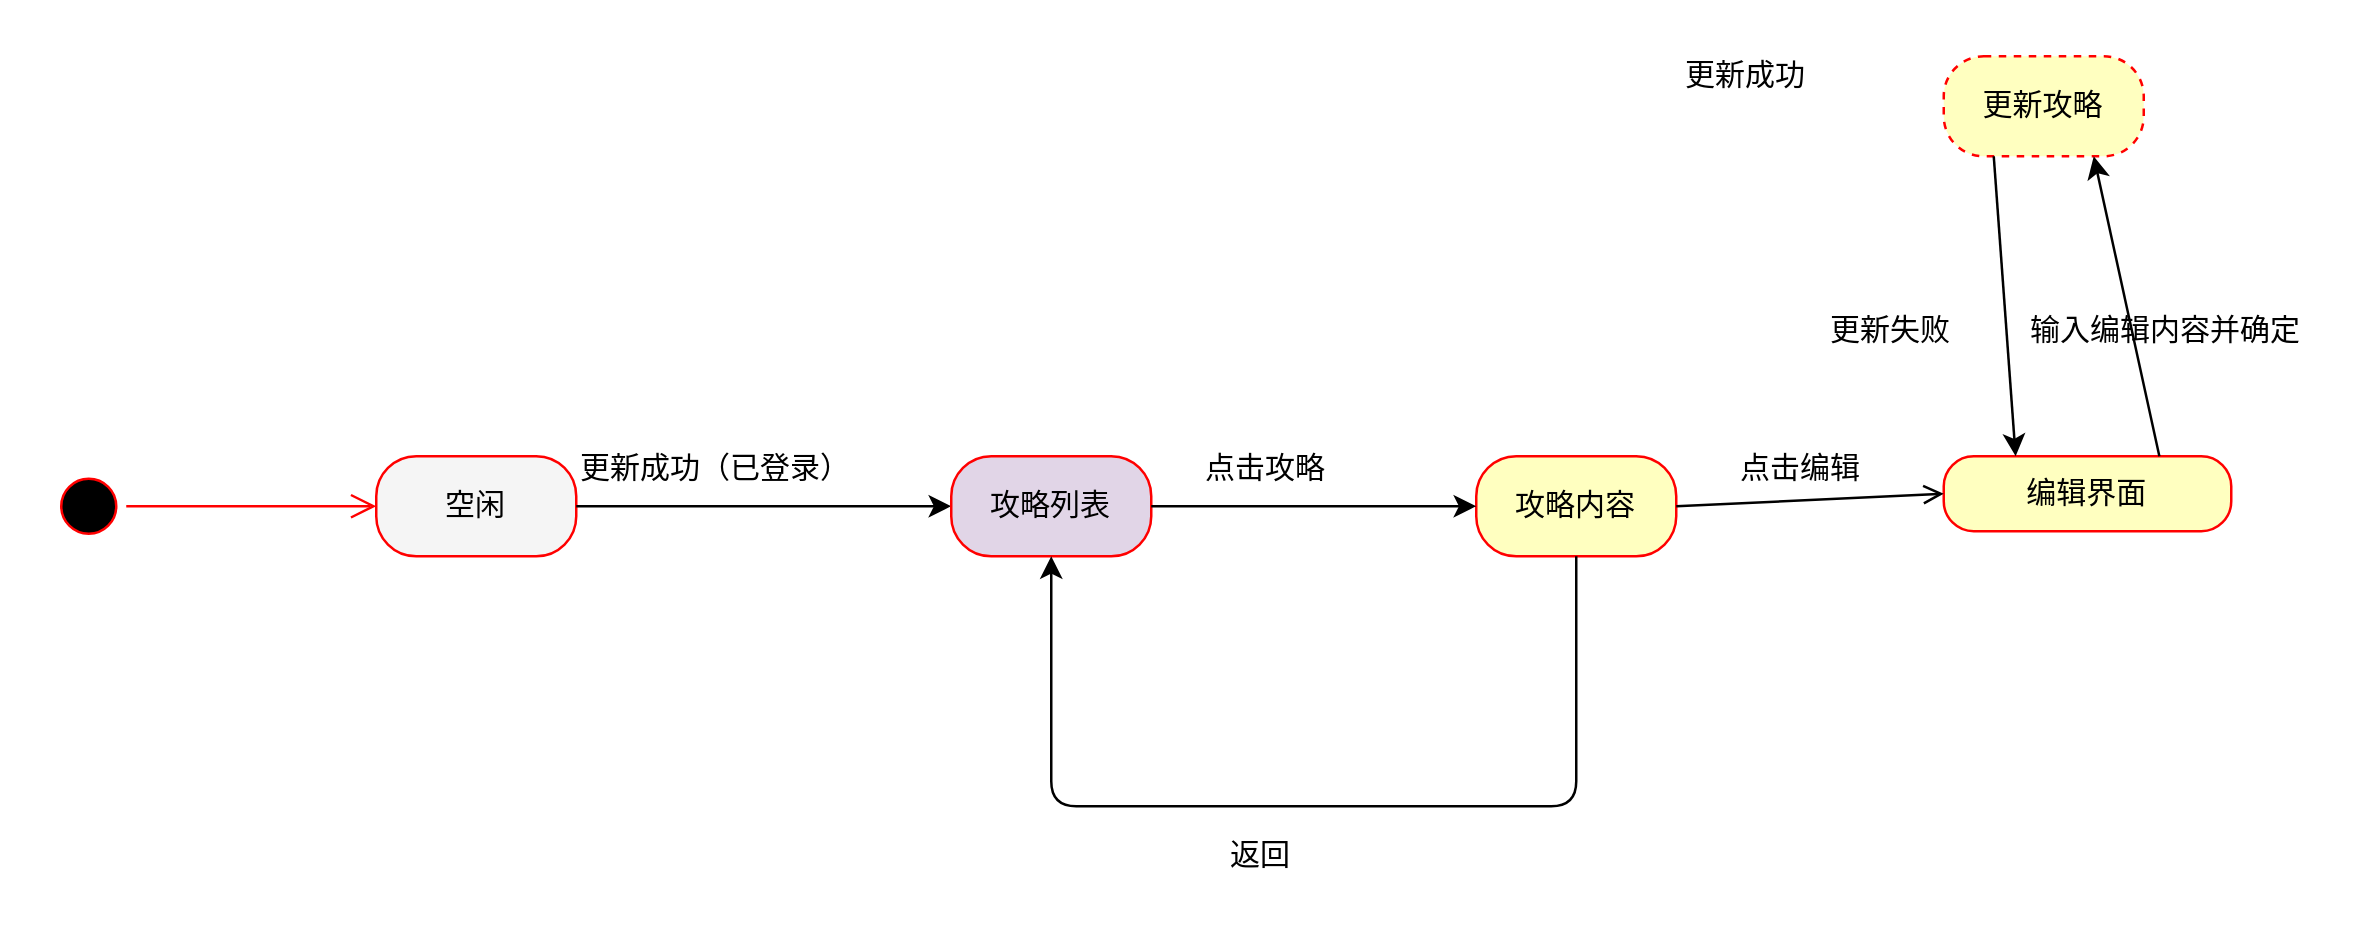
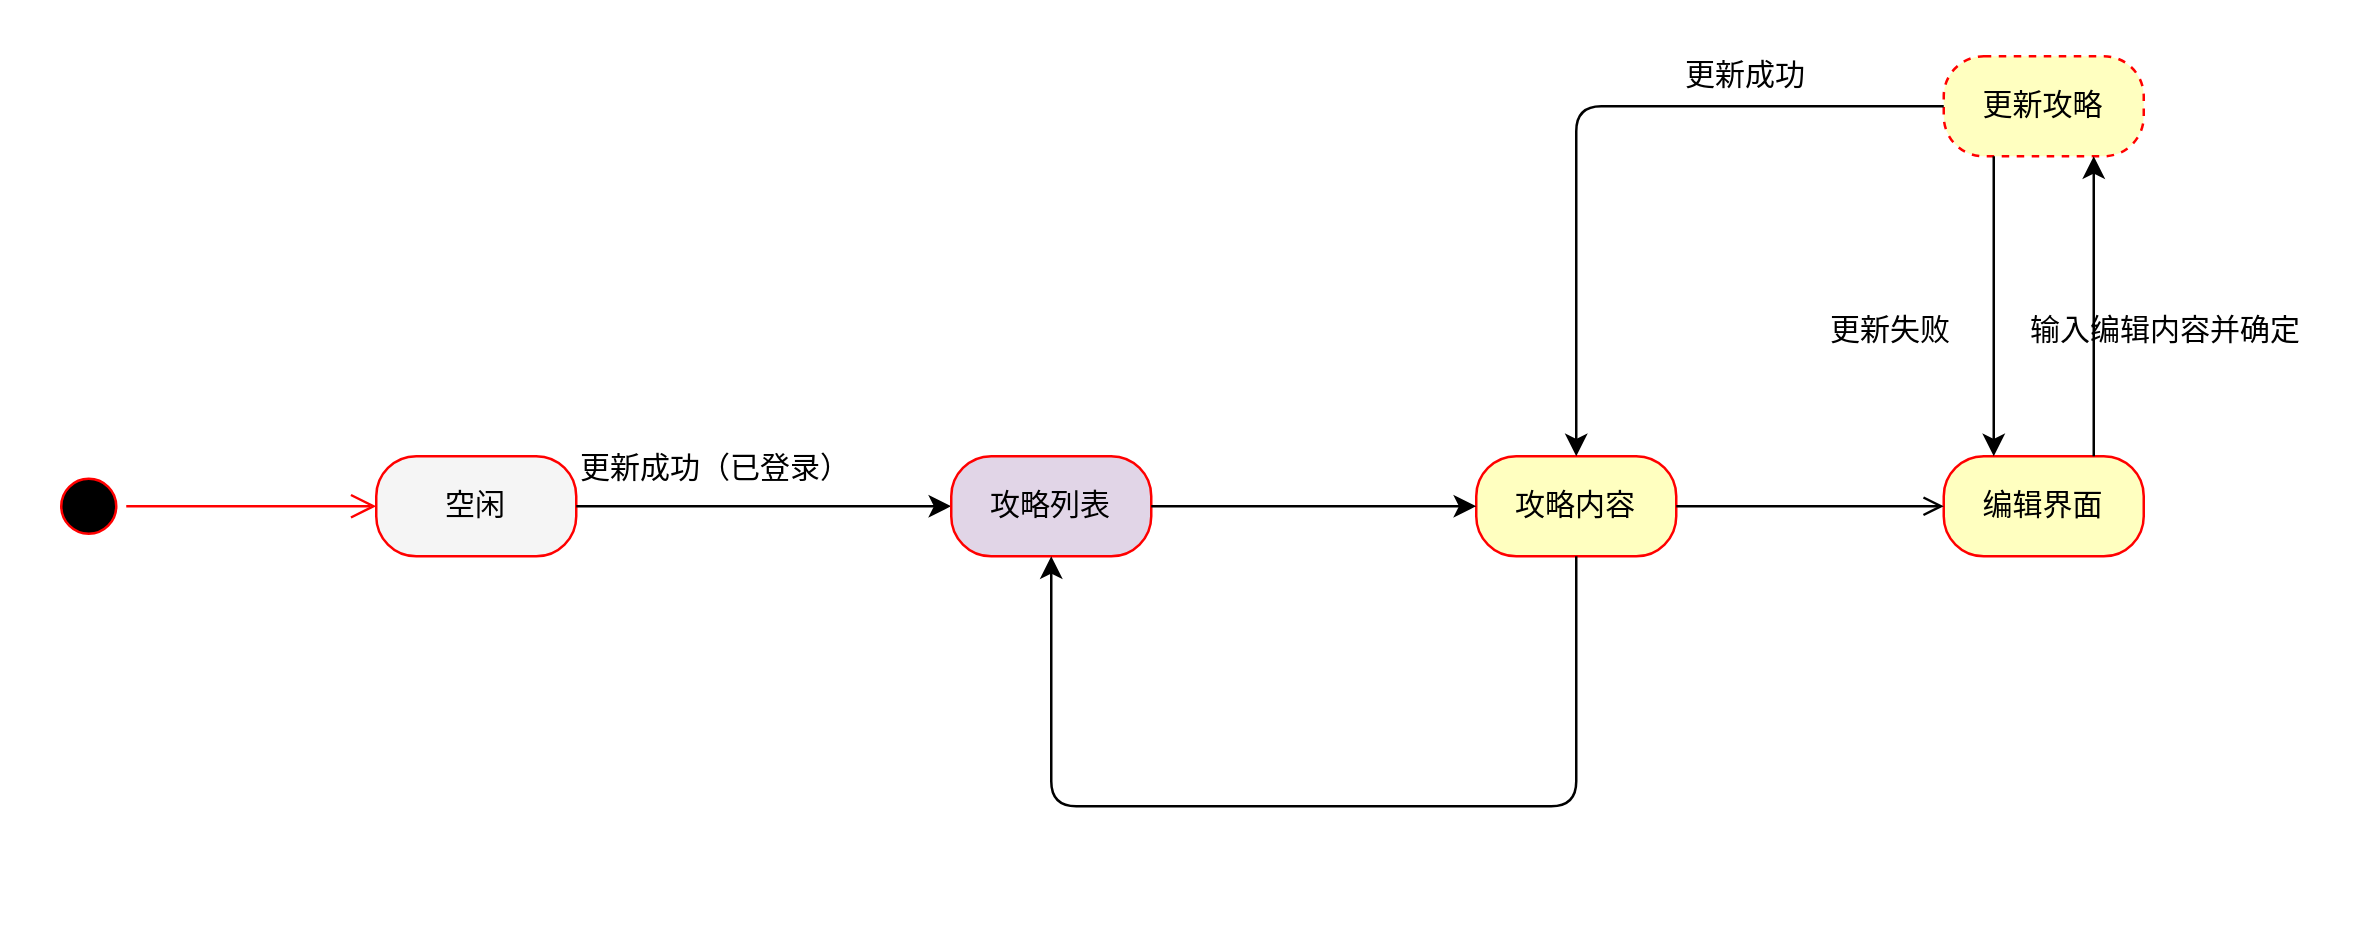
none -> (1601, 106)
(1276, 469) -> none
(1810, 469) -> none
(2088, 494) -> (2044, 506)
(1276, 856) -> none
